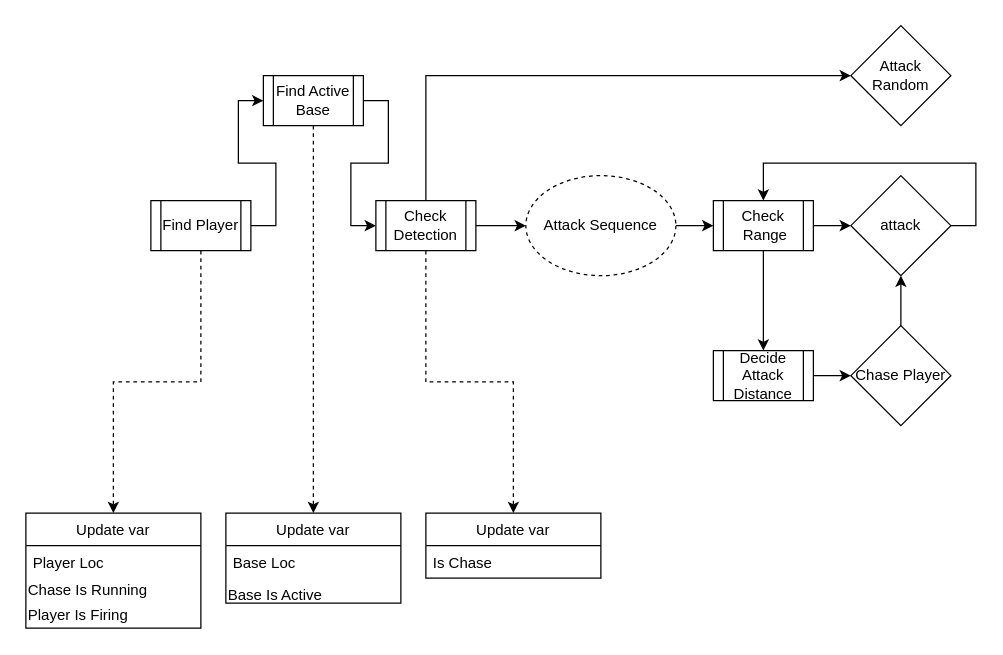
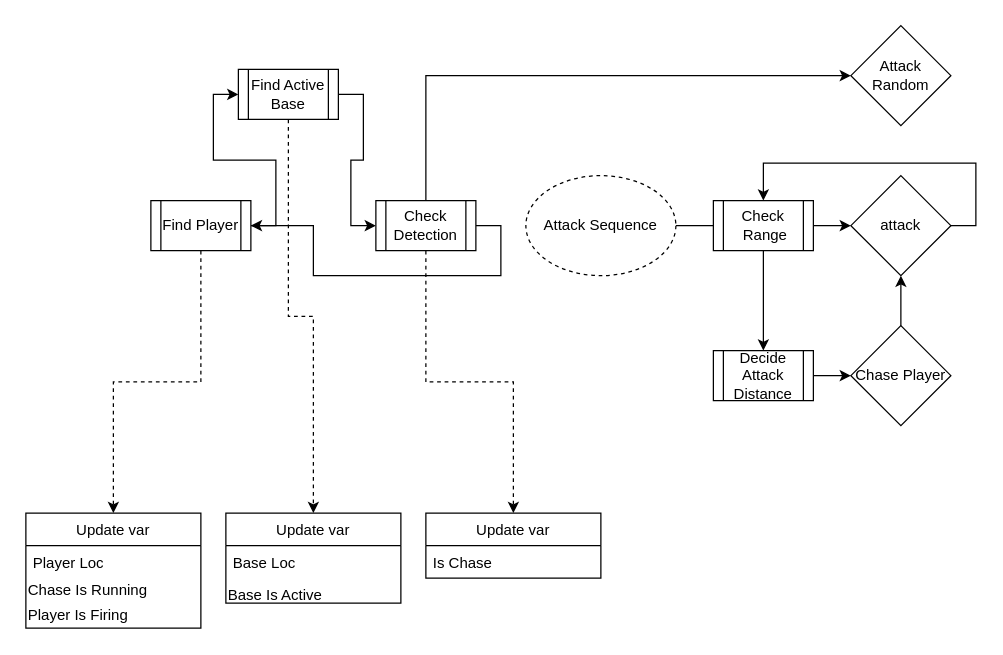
(313, 101) -> (288, 94)
(508, 226) -> (435, 276)
(703, 226) -> (706, 226)
